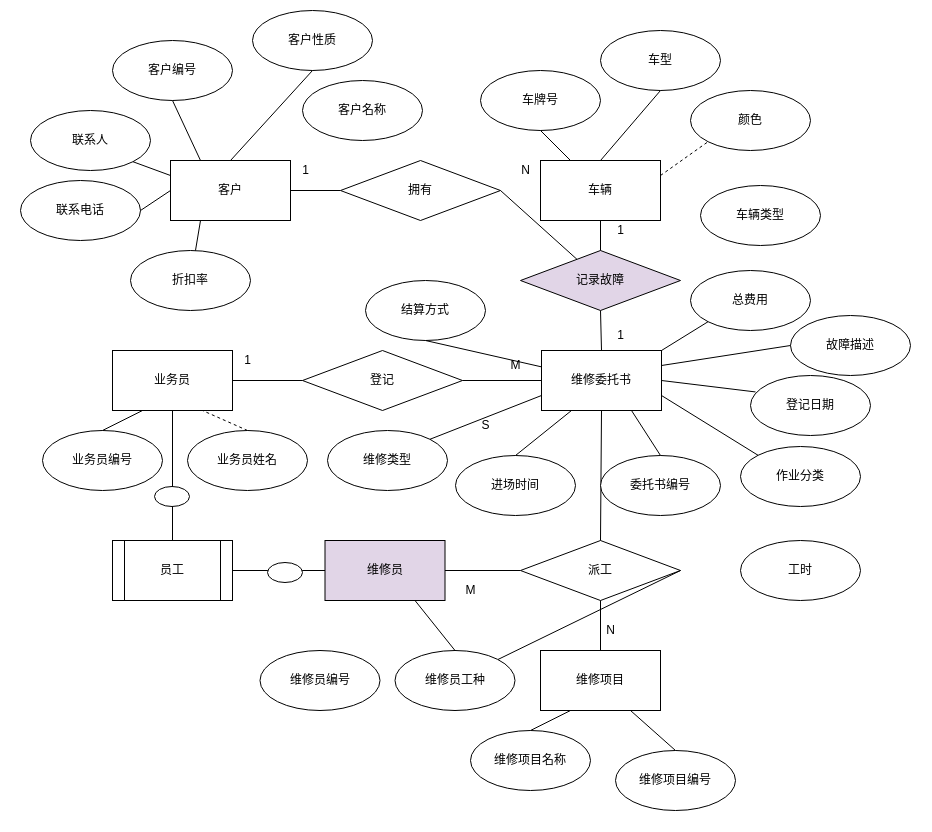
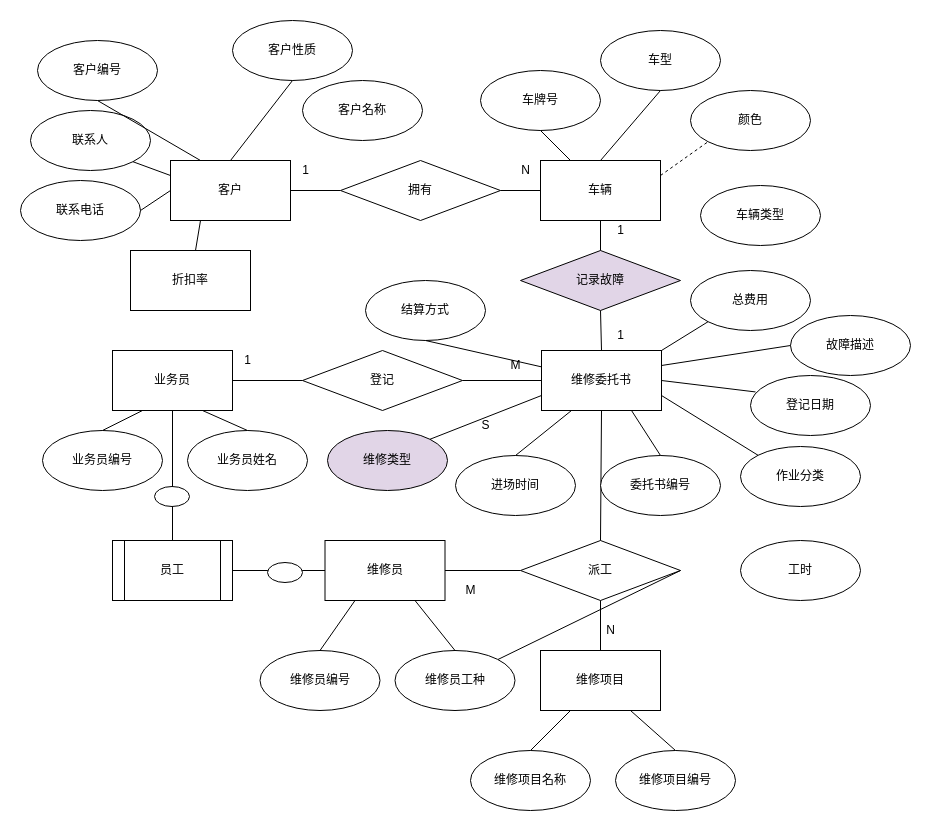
(313, 41) -> (293, 51)
(173, 71) -> (98, 71)
(539, 225) -> (521, 191)
(191, 281) -> (191, 281)
(225, 420) -> (225, 420)
(388, 461) -> (388, 461)
(385, 571) -> (385, 571)
none -> (337, 626)
(531, 761) -> (531, 781)
